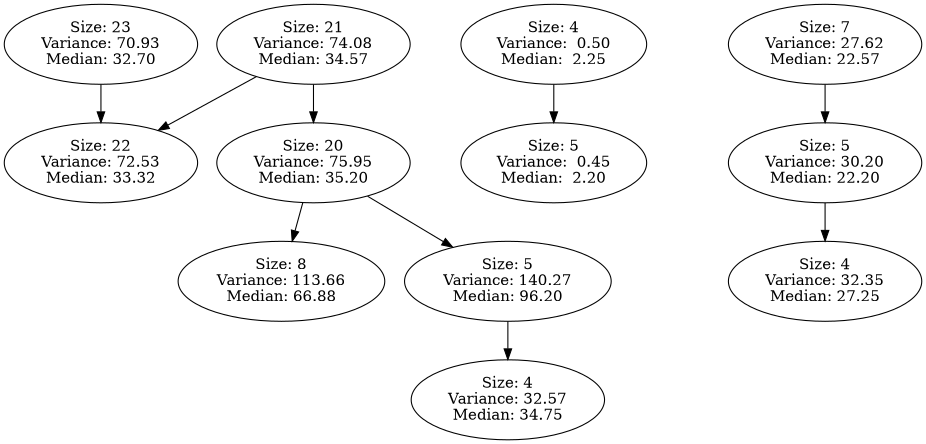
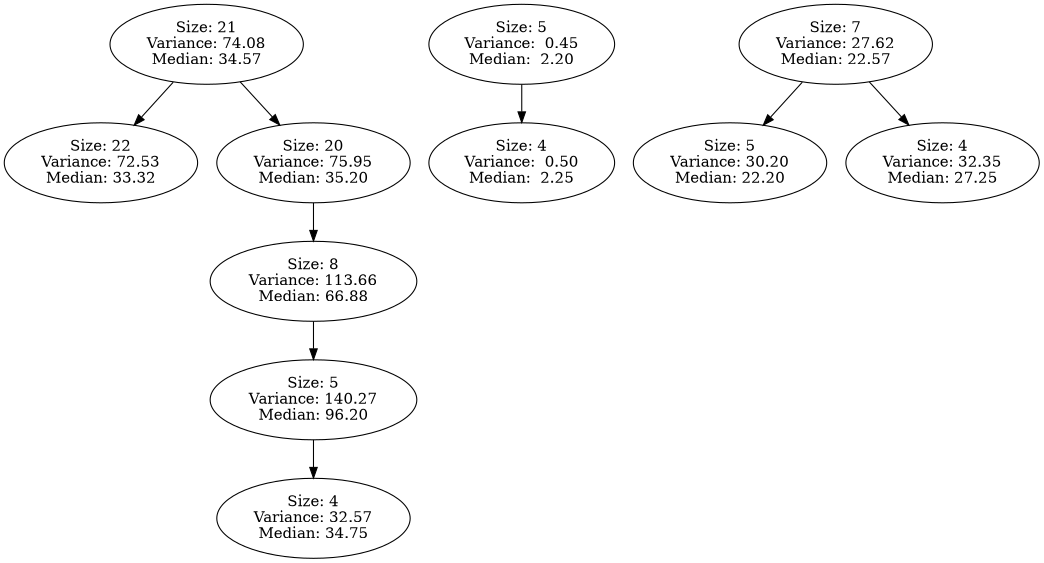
(101, 44) -> none
(554, 98) -> (522, 98)
(825, 217) -> (885, 99)
(406, 219) -> (313, 335)
